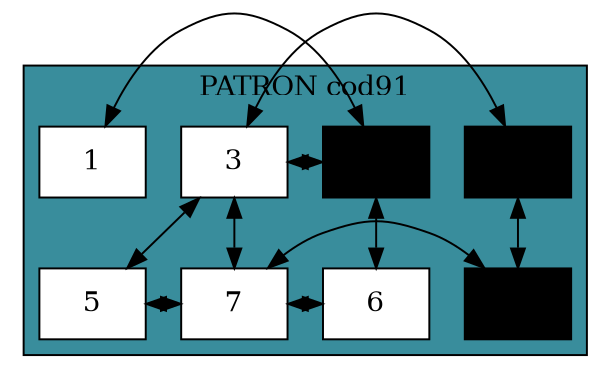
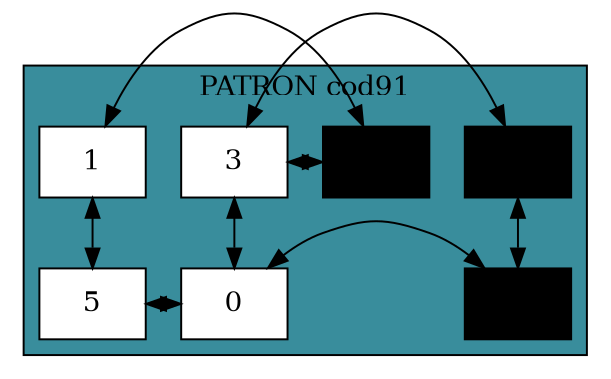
(163, 233) -> (93, 233)
(234, 304) -> (234, 304)
(376, 304) -> none
